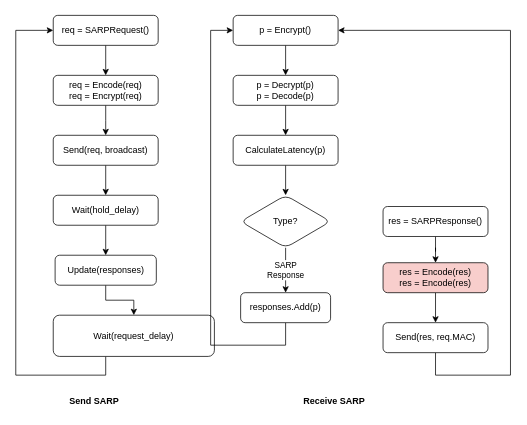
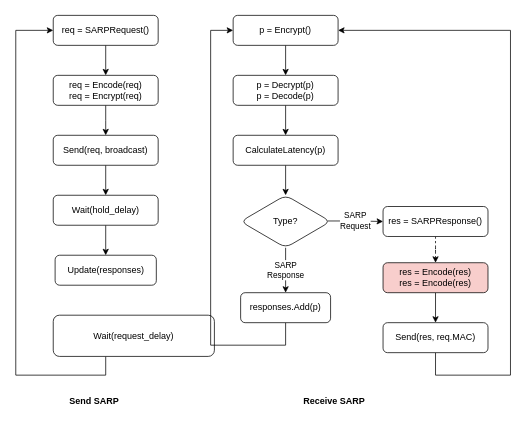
none -> (372, 221)
(435, 250) -> (435, 250)
(116, 300) -> none
